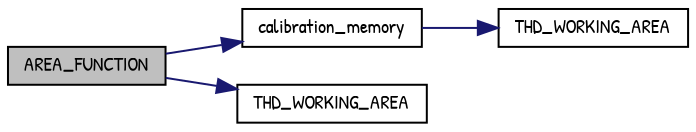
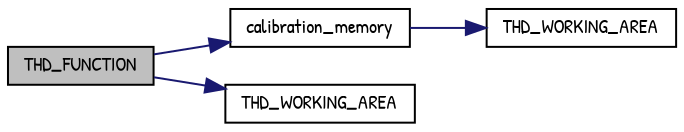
(87, 66) -> (81, 66)
